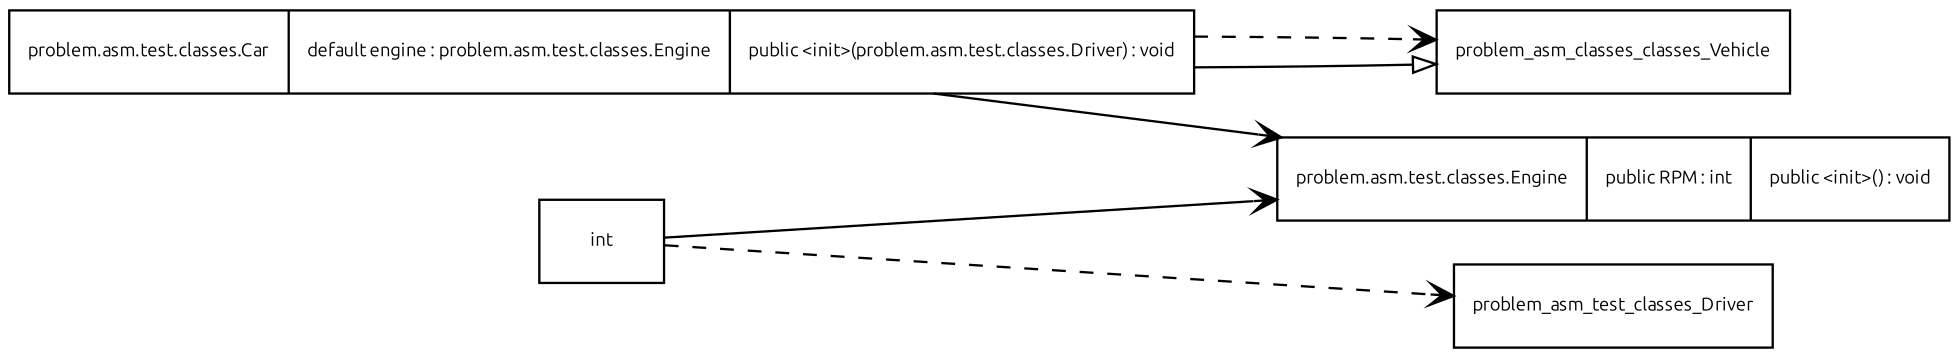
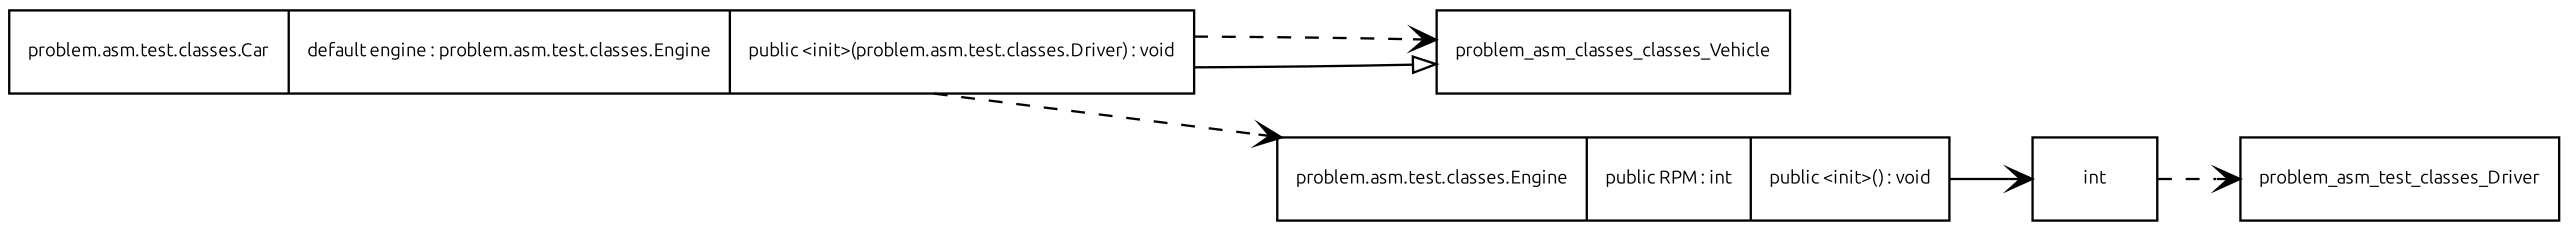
(1096, 114) -> (1096, 114)
(959, 219) -> (1979, 179)
